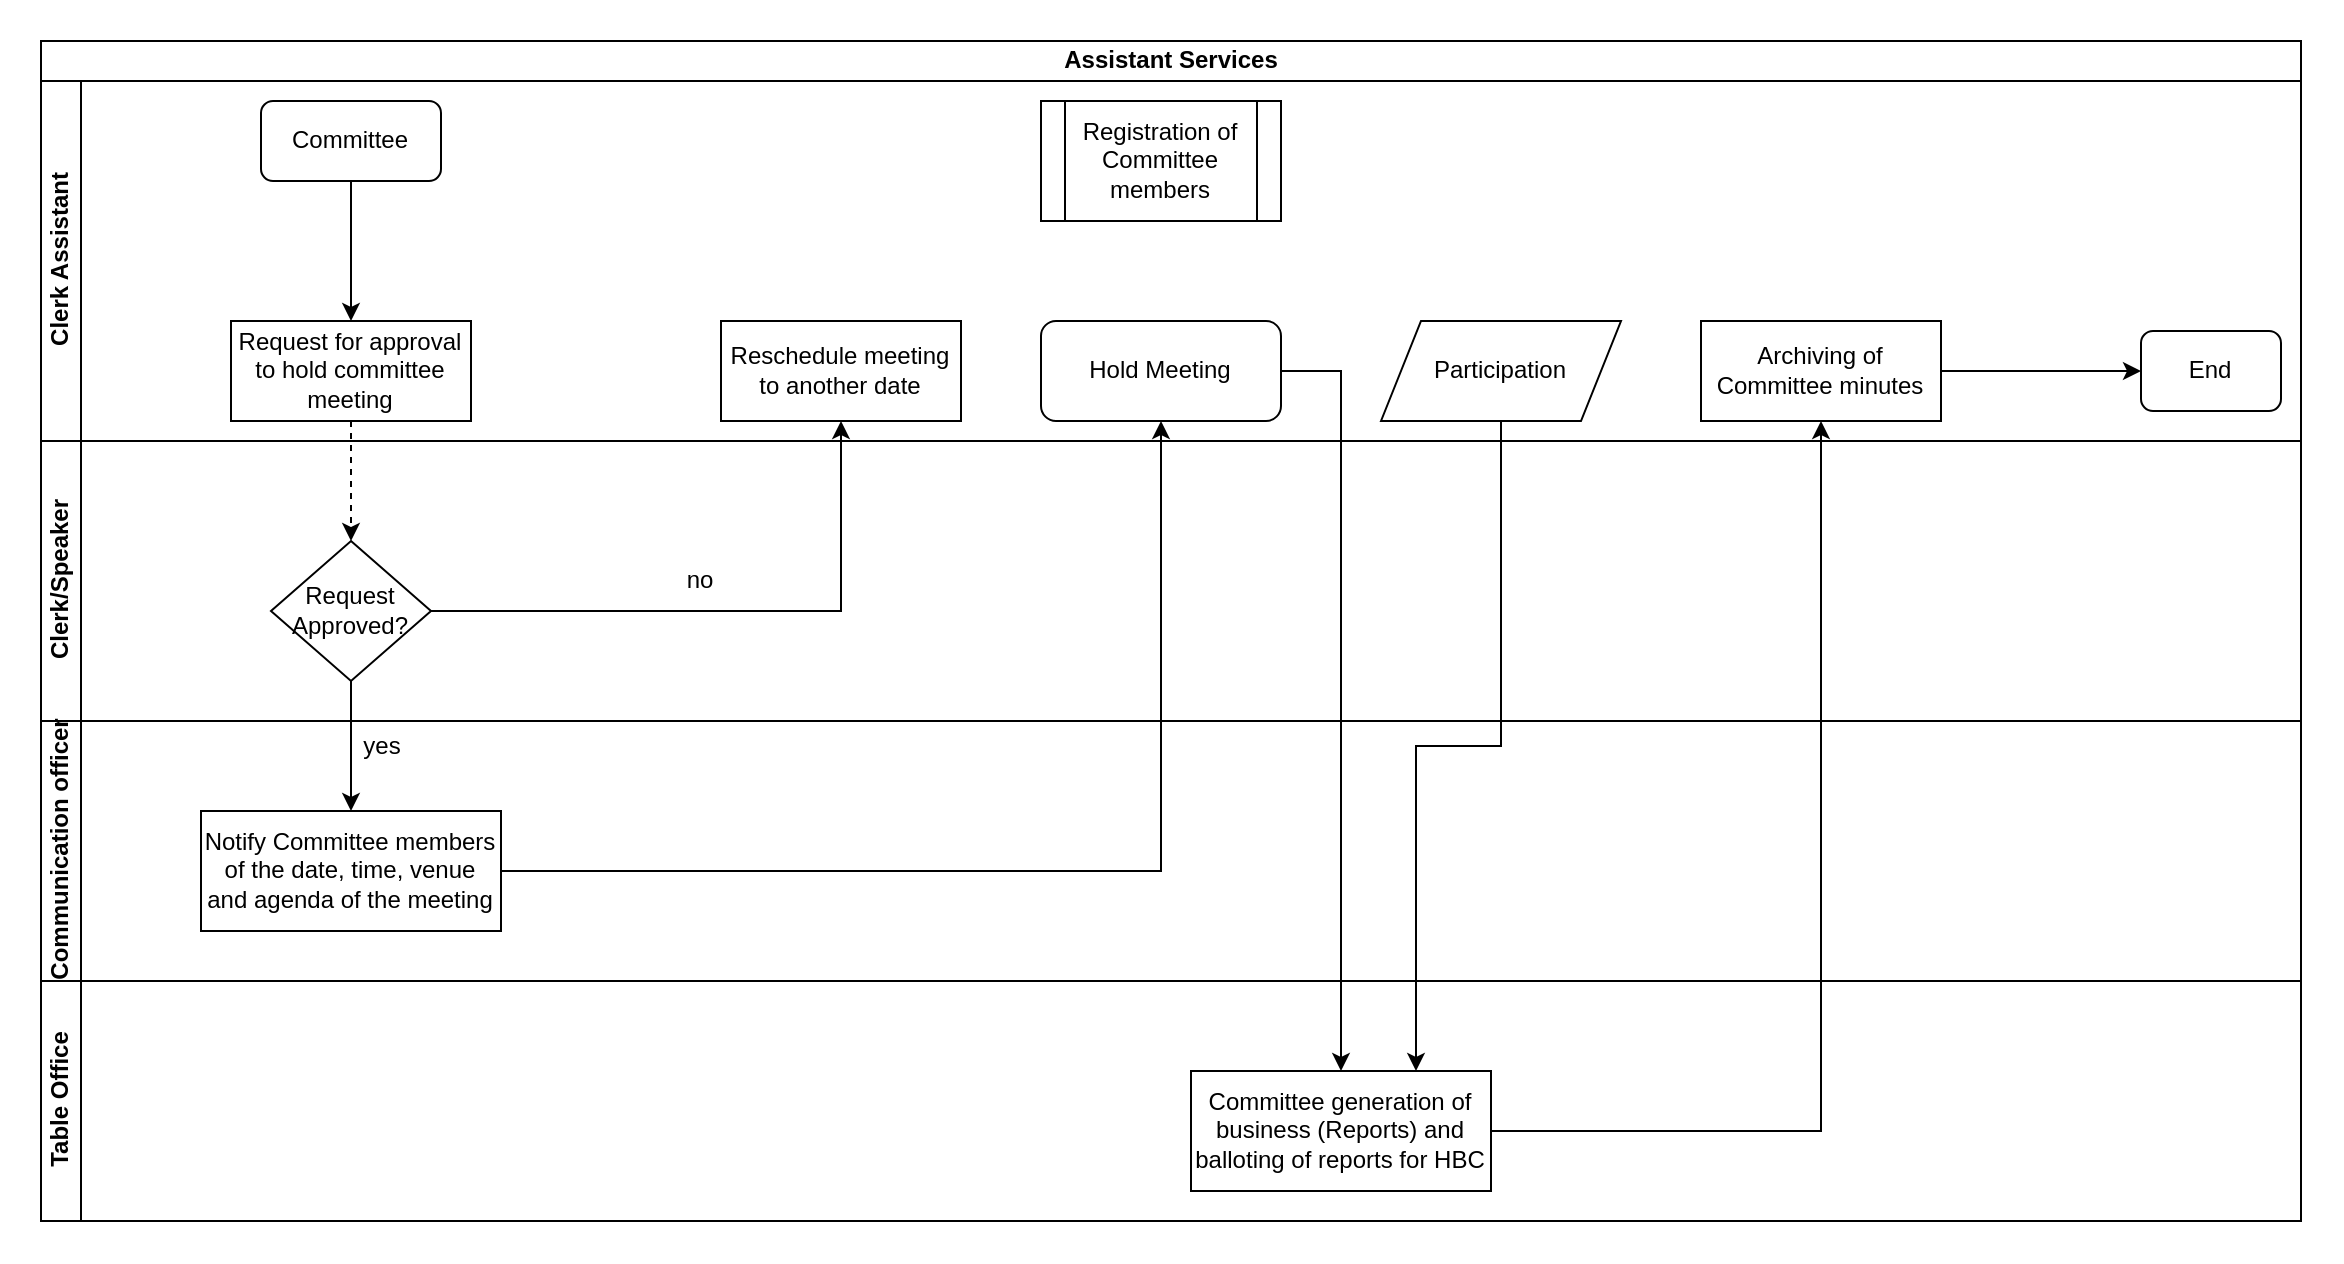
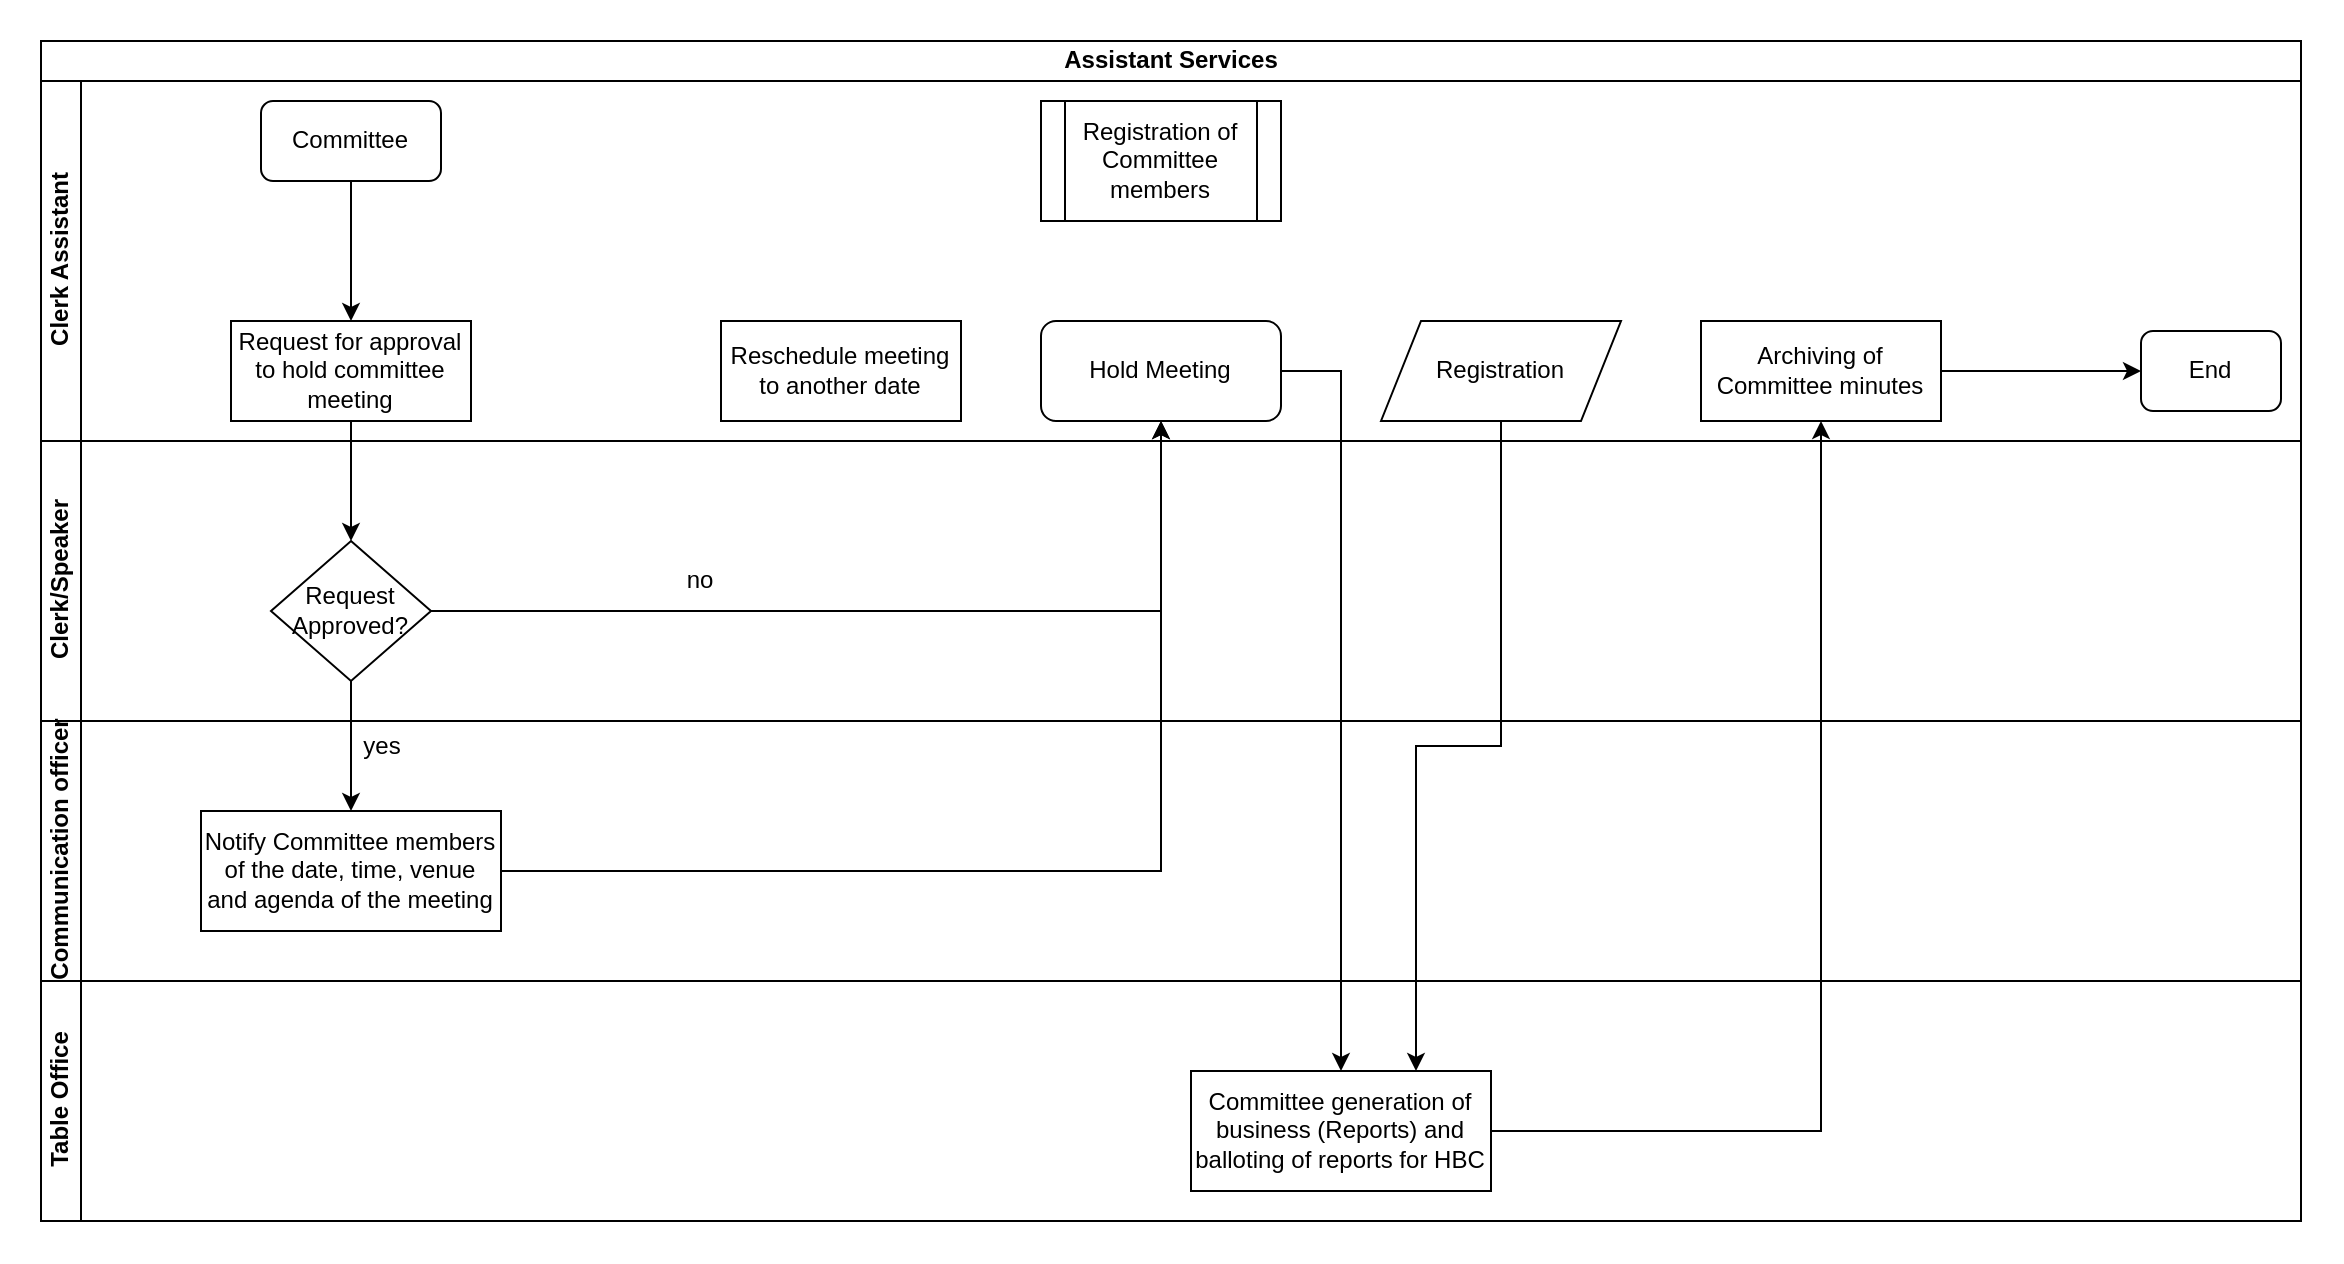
(1501, 371) -> (1501, 371)
(351, 486) -> (351, 486)
(841, 530) -> (997, 611)
